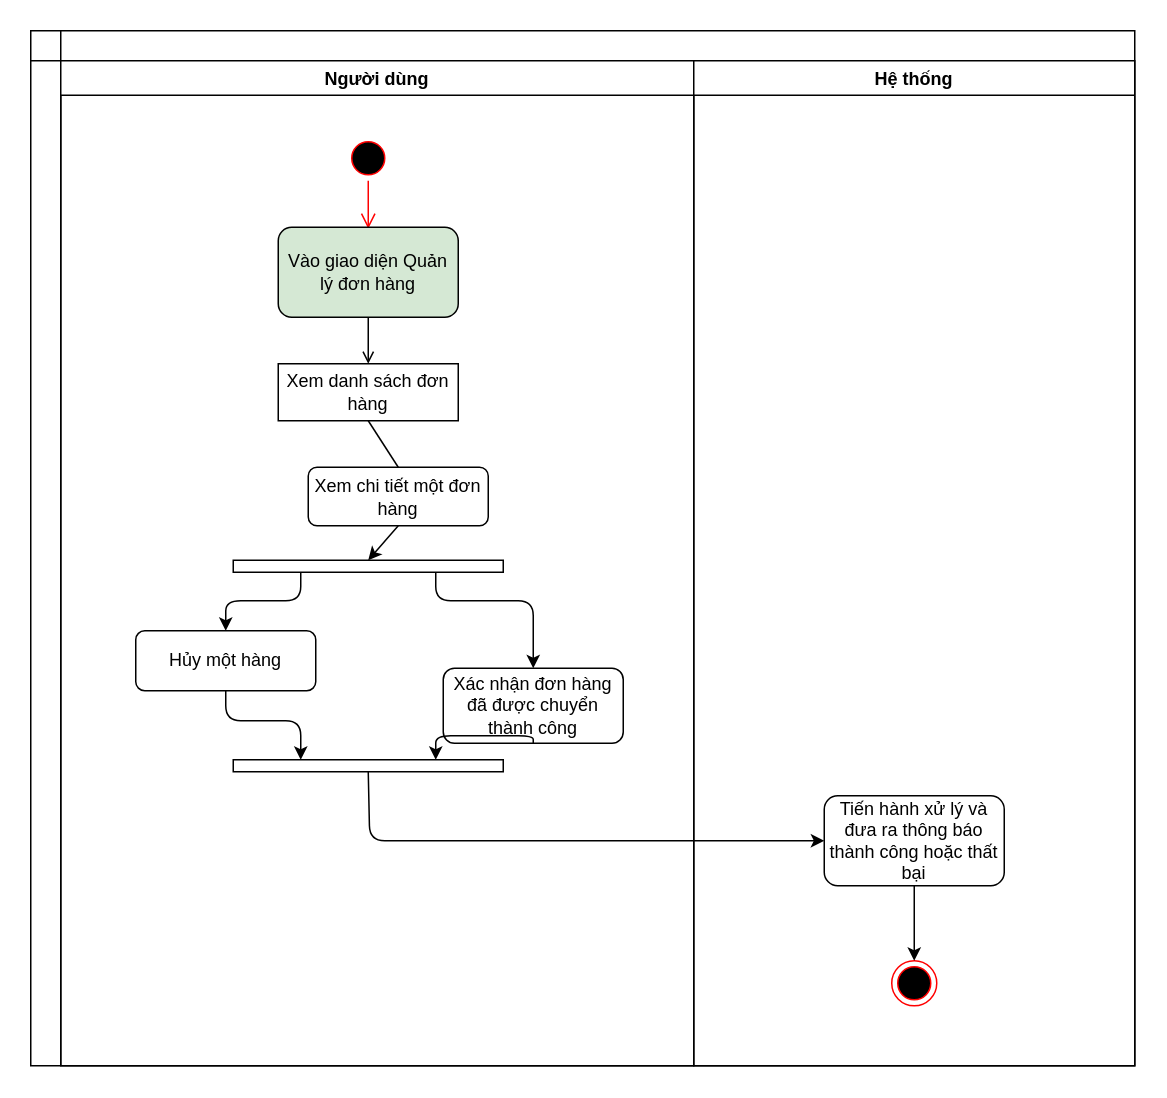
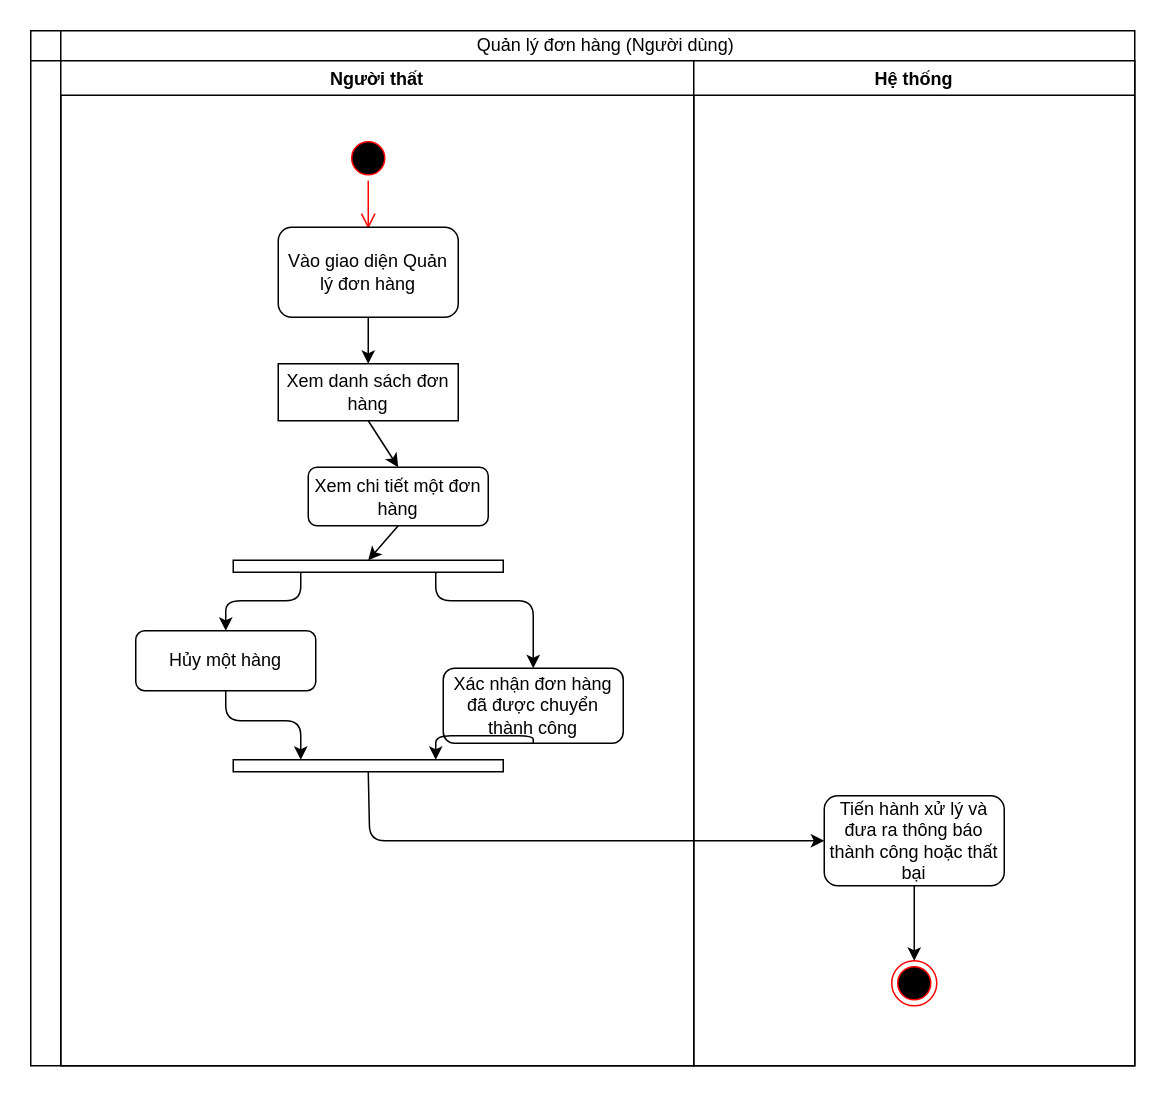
none -> (605, 46)
(377, 79) -> (377, 79)
(368, 272) -> (368, 272)
(368, 354) -> (368, 352)
(394, 460) -> (392, 458)
